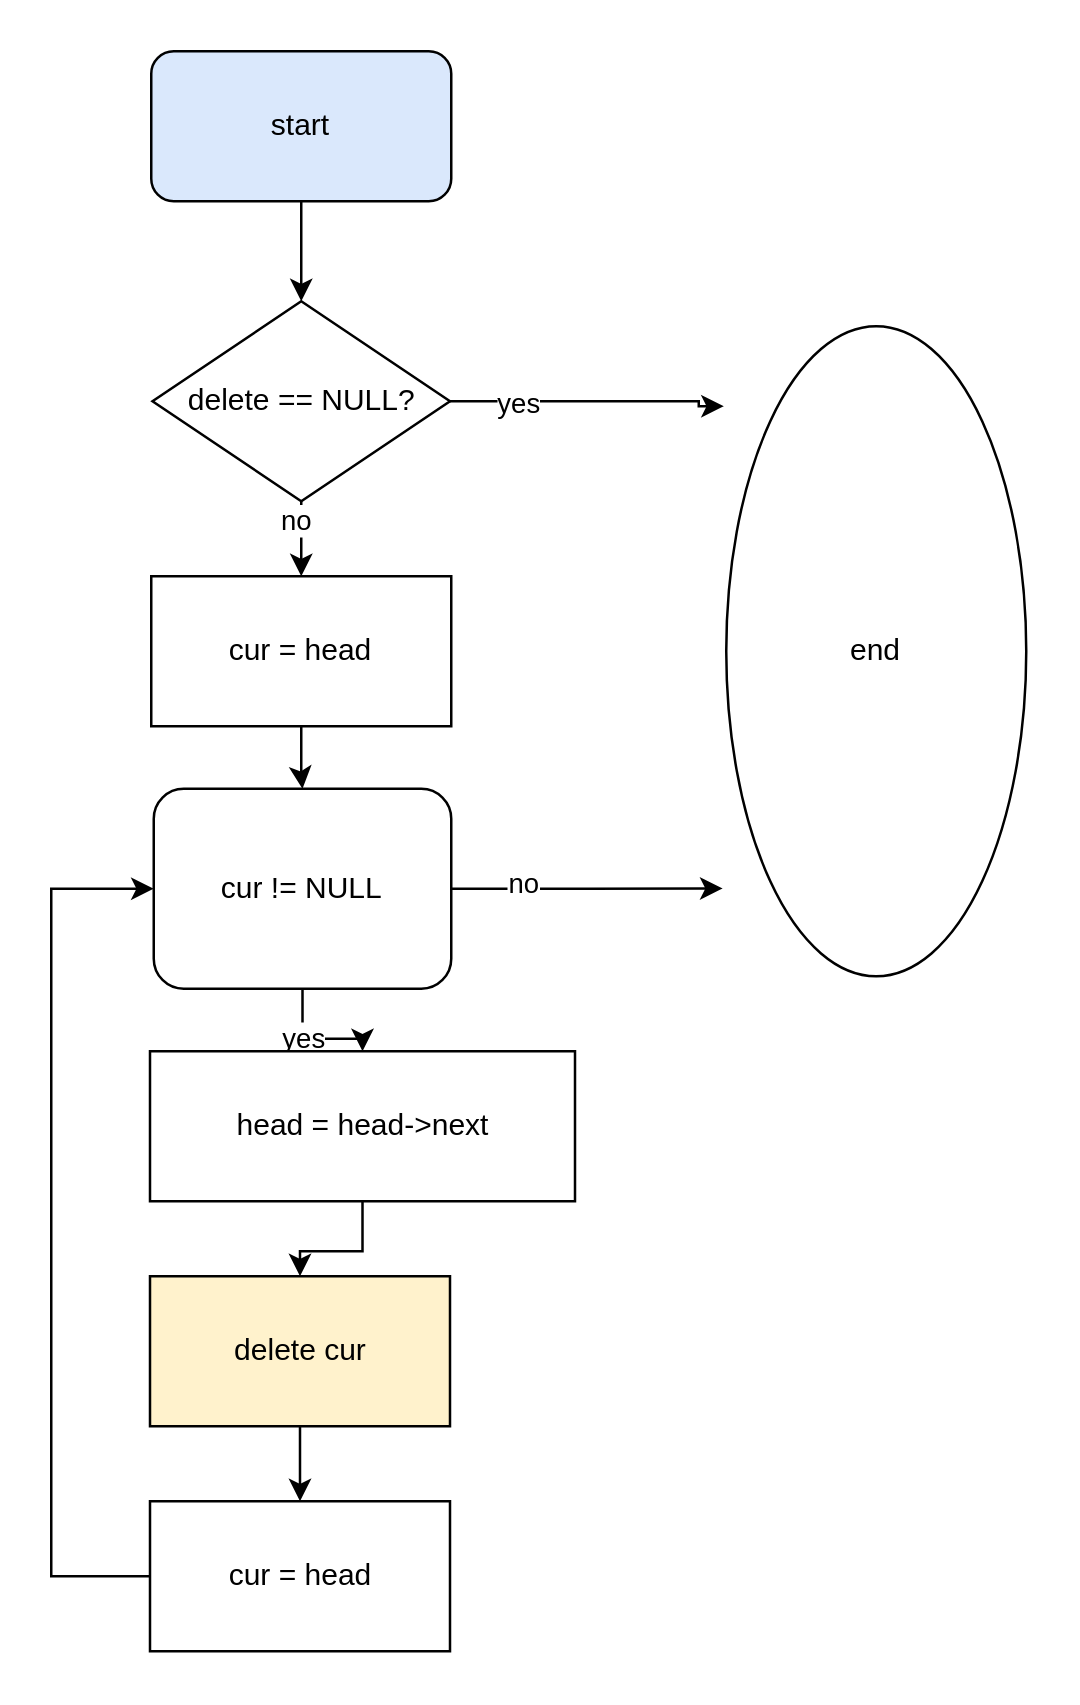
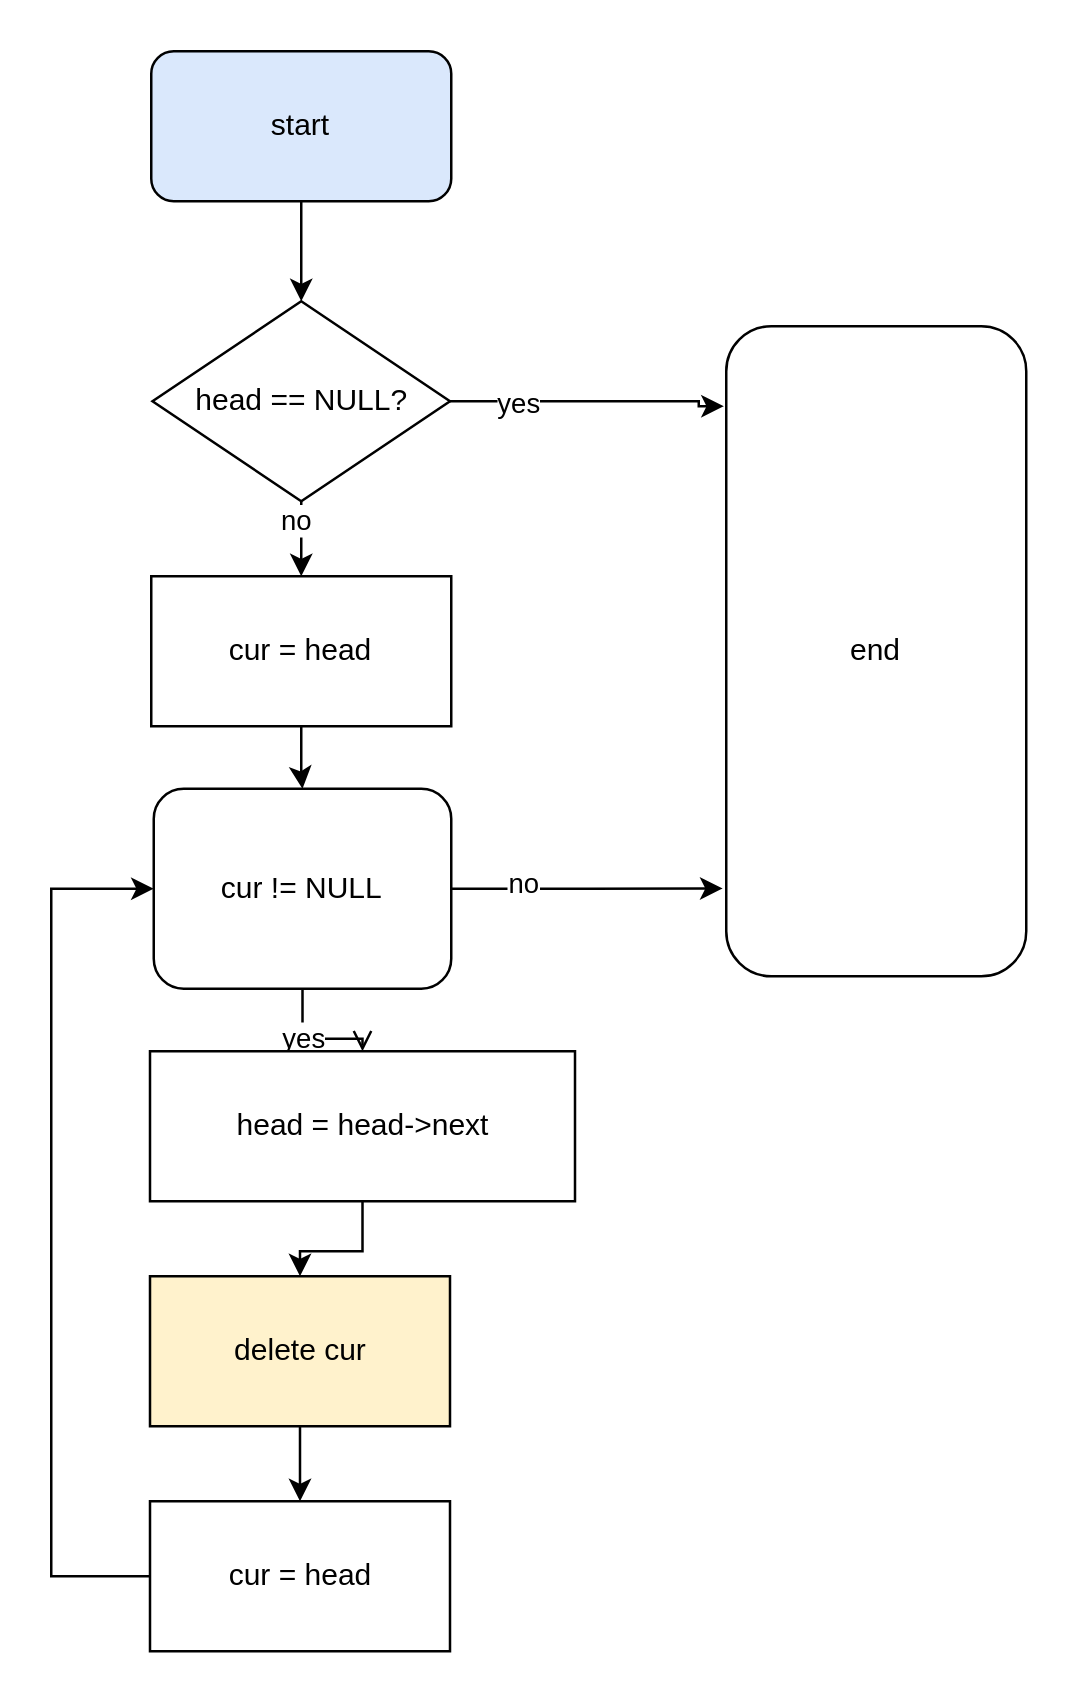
(303, 401) -> (303, 401)
(876, 651) -> (876, 651)
(362, 1039) -> (362, 1039)
